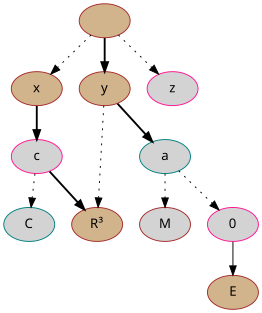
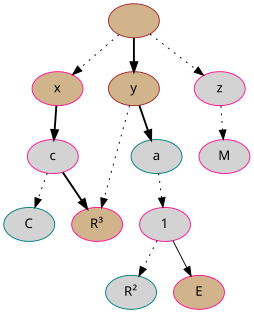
(37, 89) -> (58, 89)
(165, 186) -> (222, 118)
(97, 224) -> (97, 224)
(165, 224) -> (224, 157)
(233, 224) -> (165, 224)
none -> (131, 292)
(233, 292) -> (199, 292)
